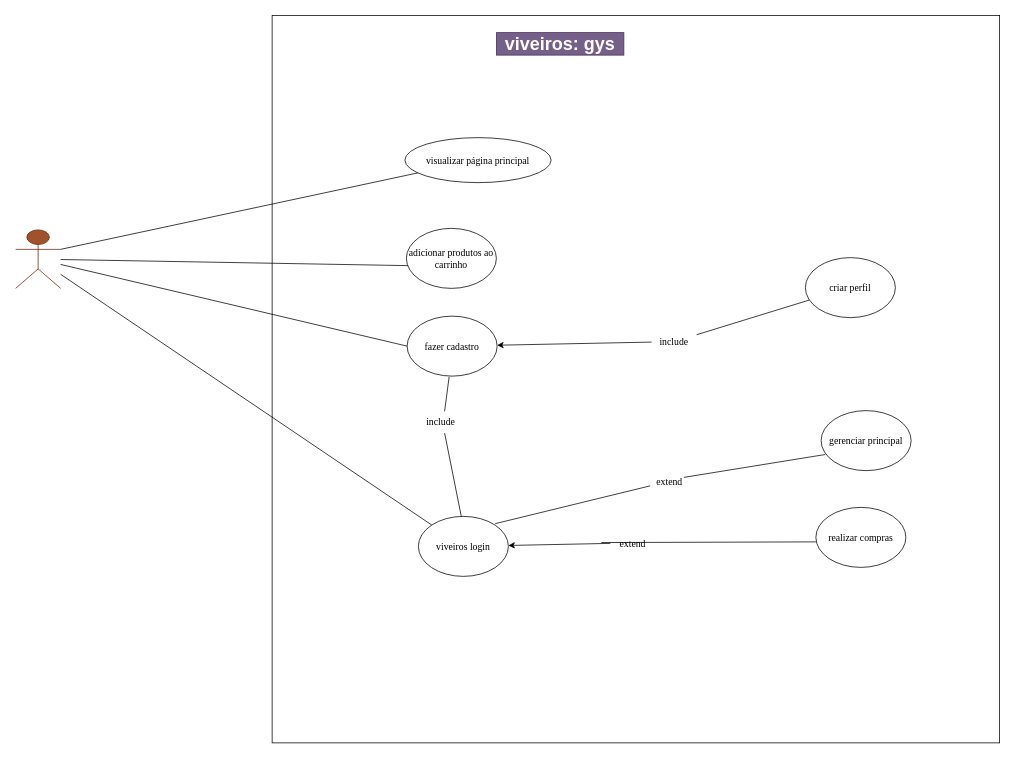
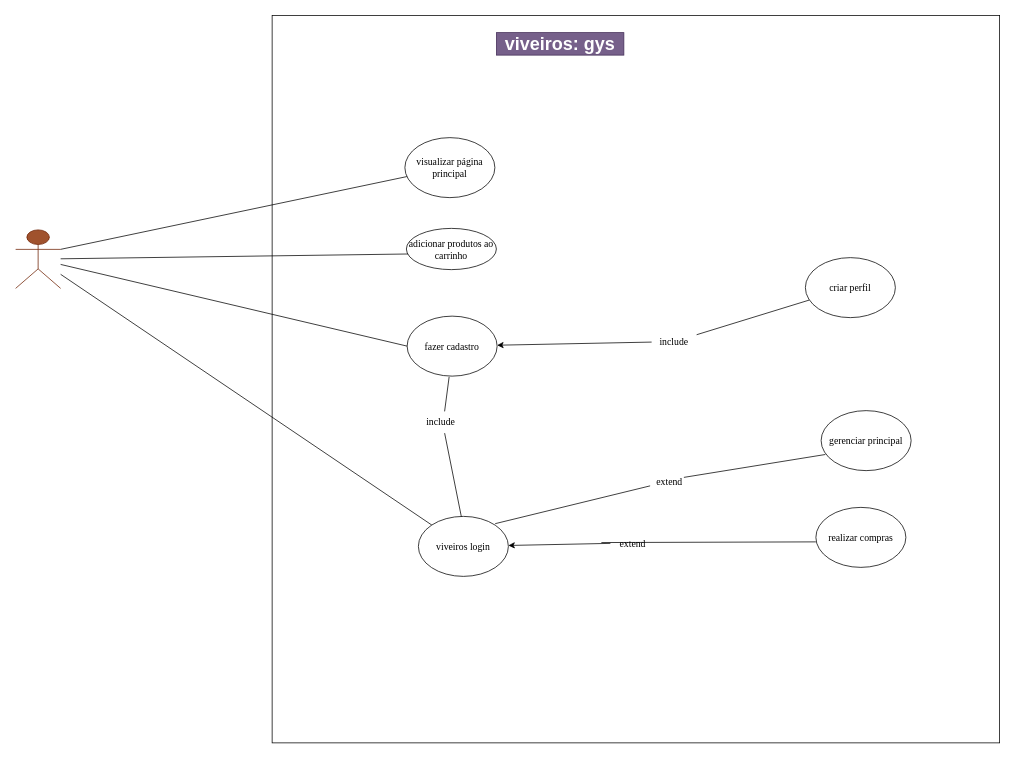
(478, 160) -> (450, 168)
(451, 258) -> (451, 249)
